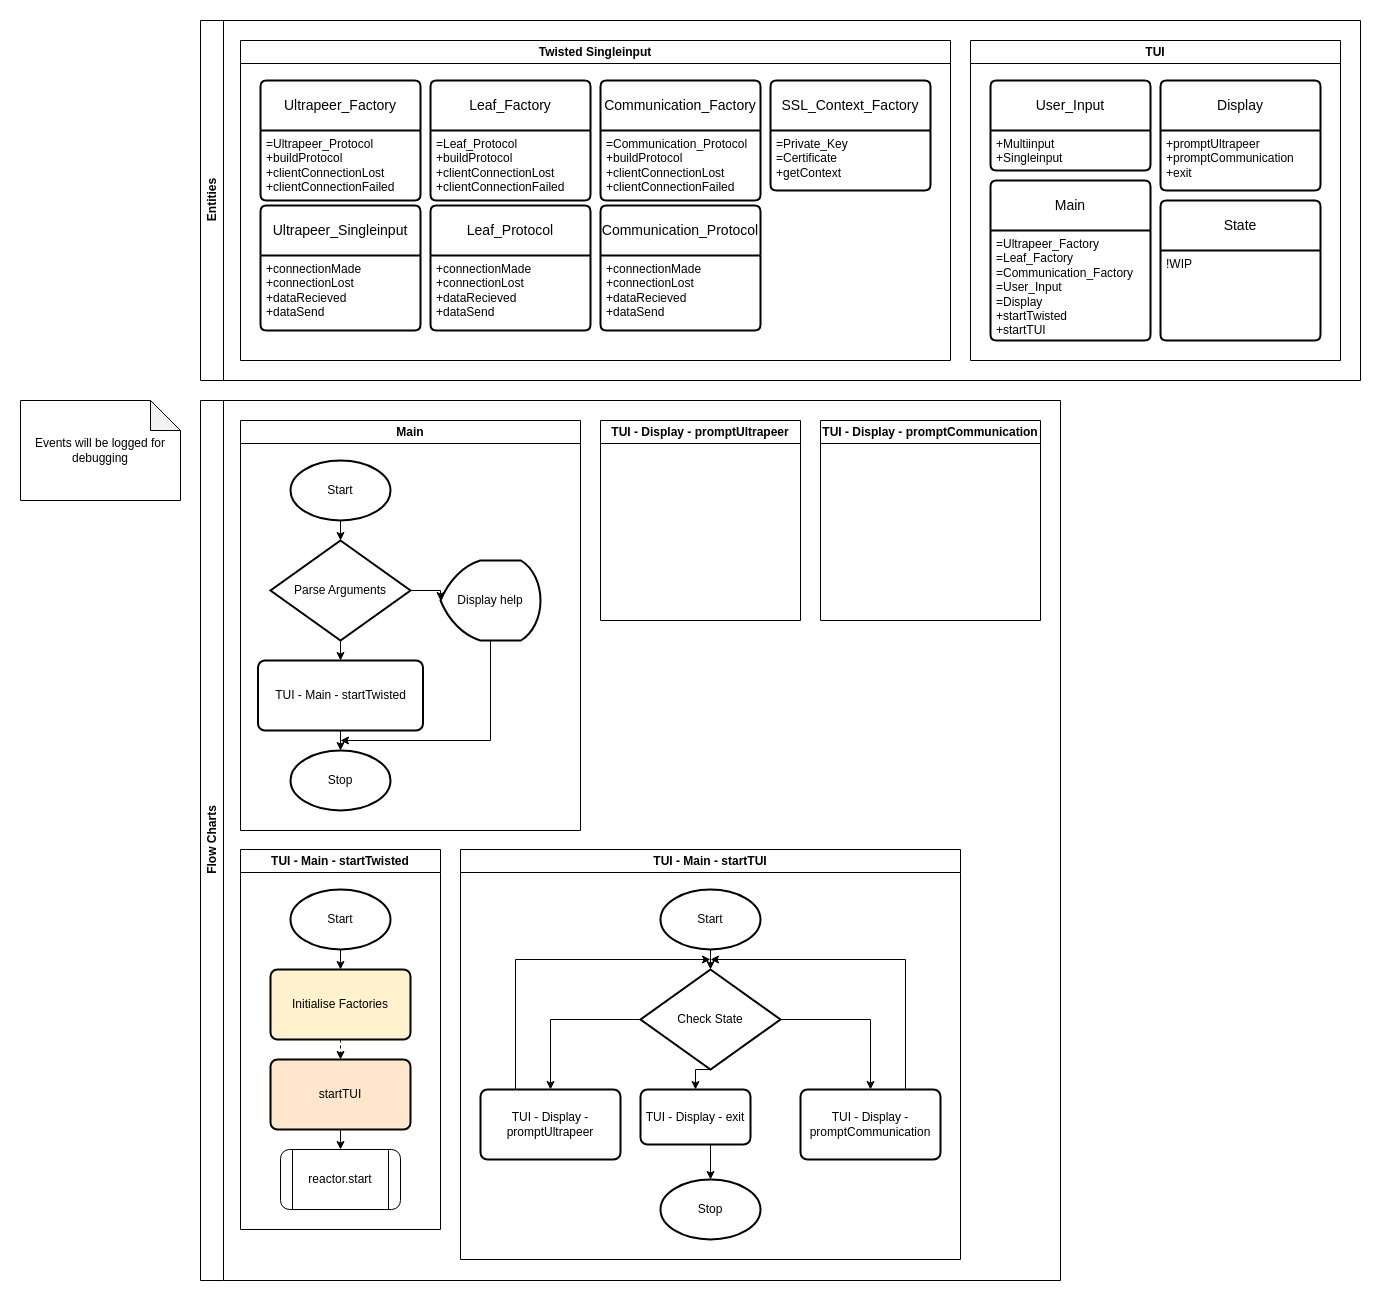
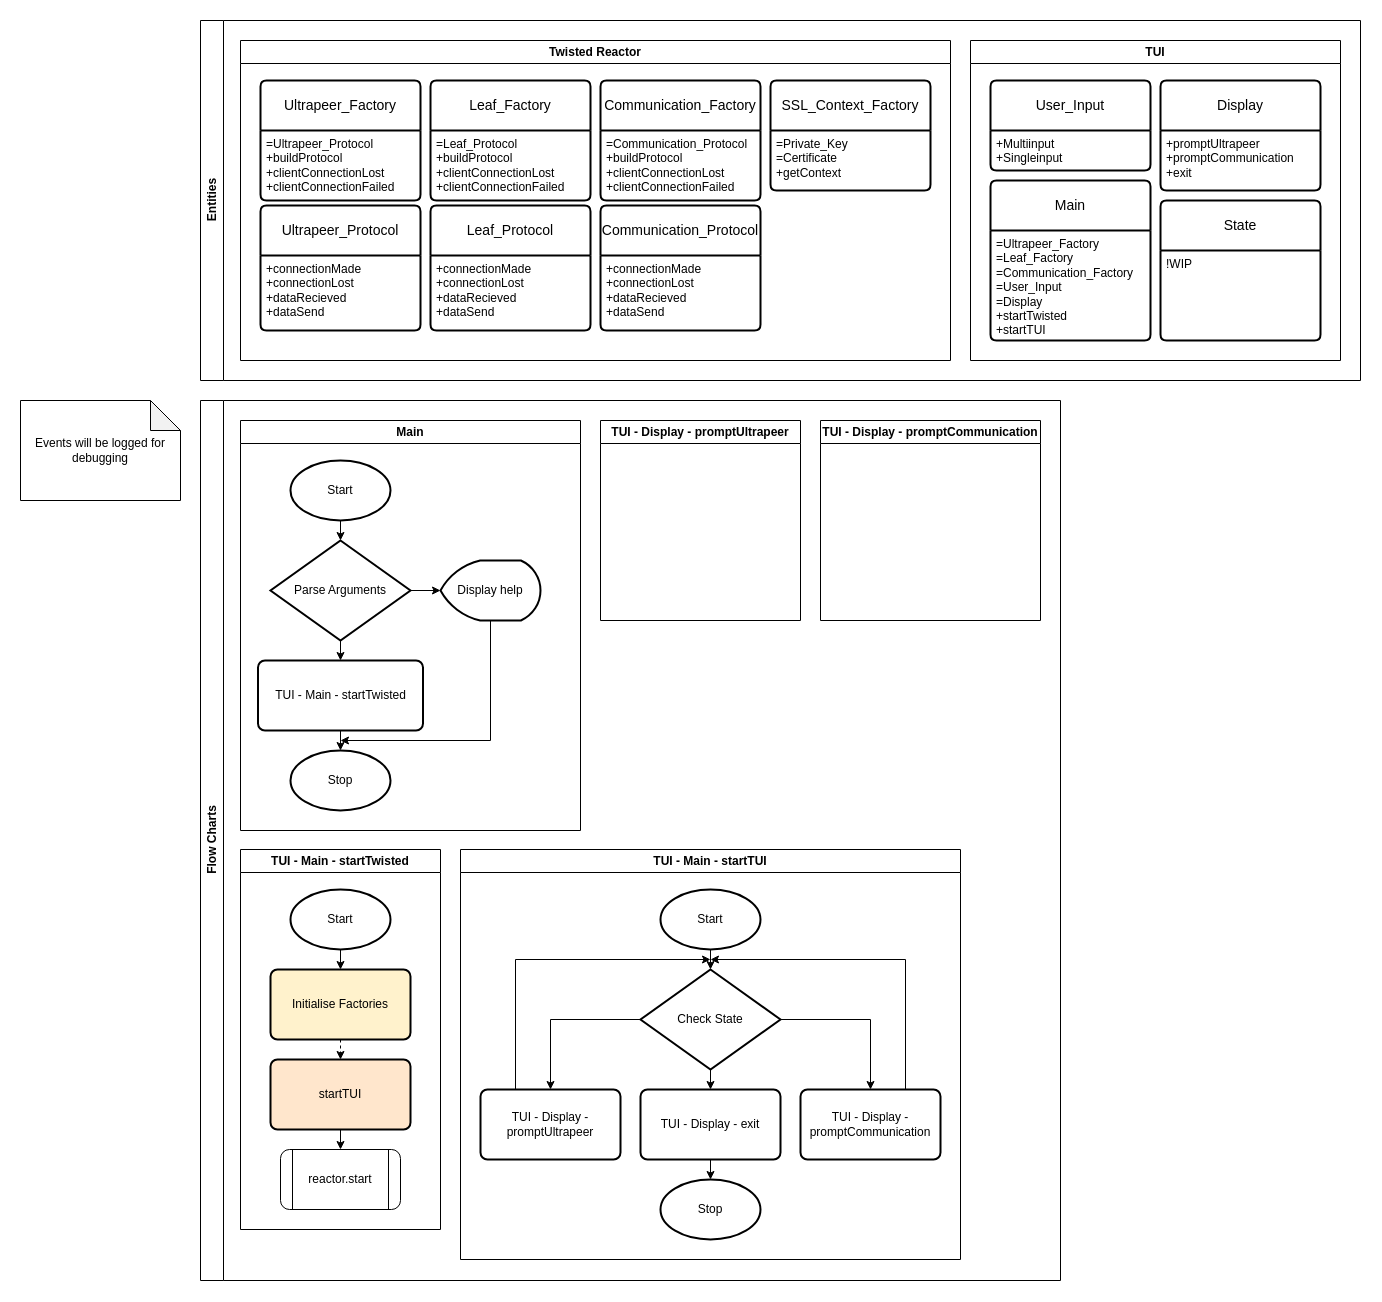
(596, 53) -> (596, 53)
(341, 231) -> (341, 231)
(491, 601) -> (491, 591)
(696, 1117) -> (711, 1125)
